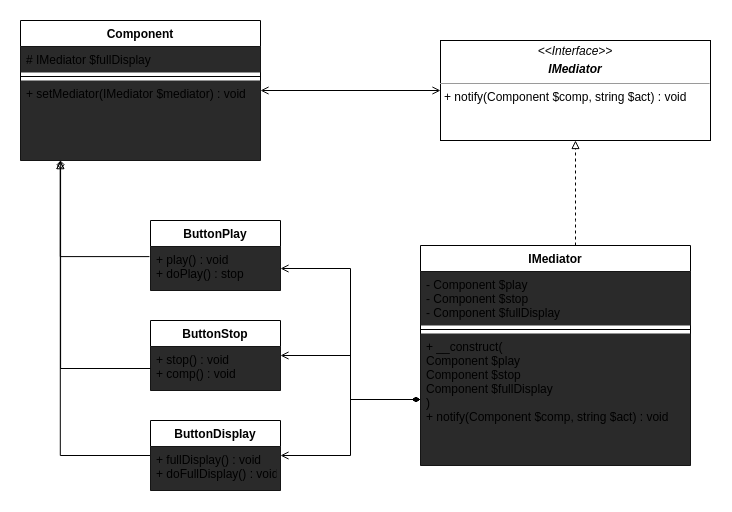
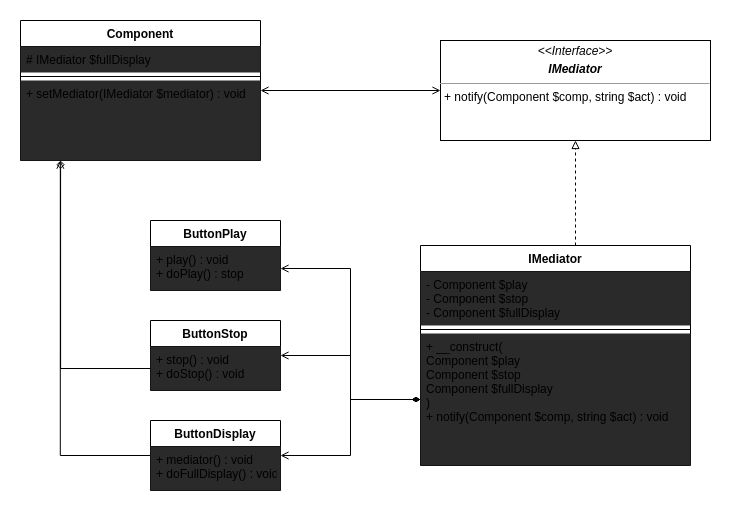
(105, 257) -> none
(199, 360) -> (199, 360)
(216, 460) -> (210, 460)
